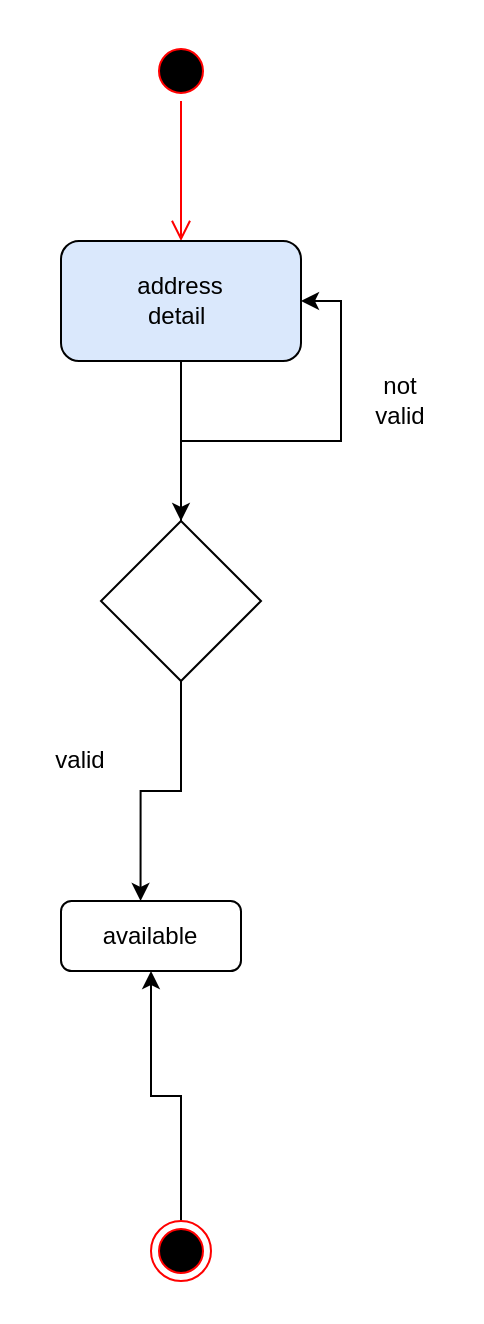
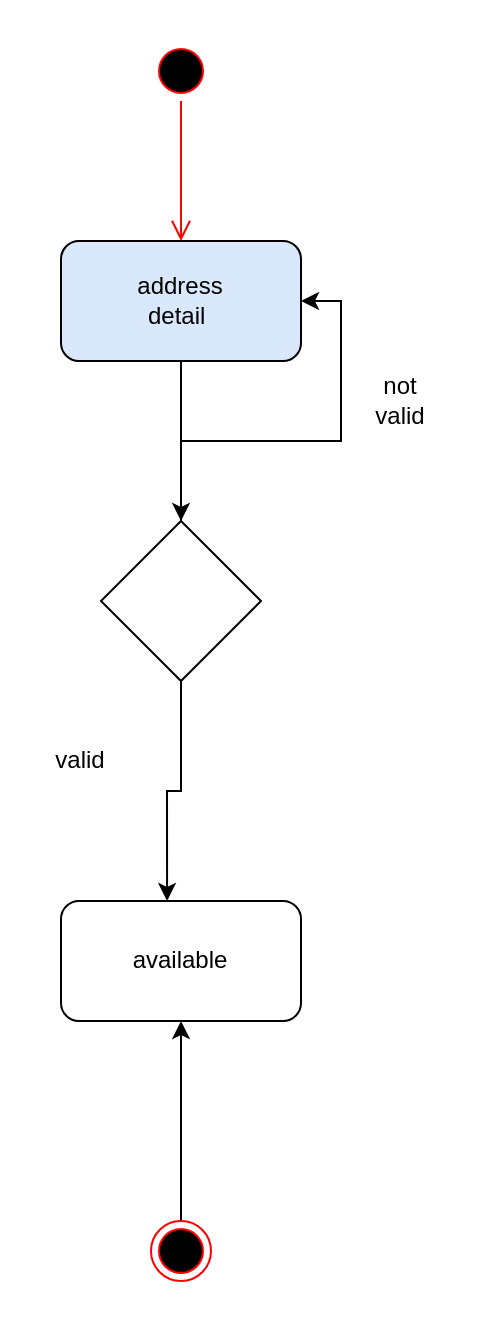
(151, 936) -> (181, 961)
